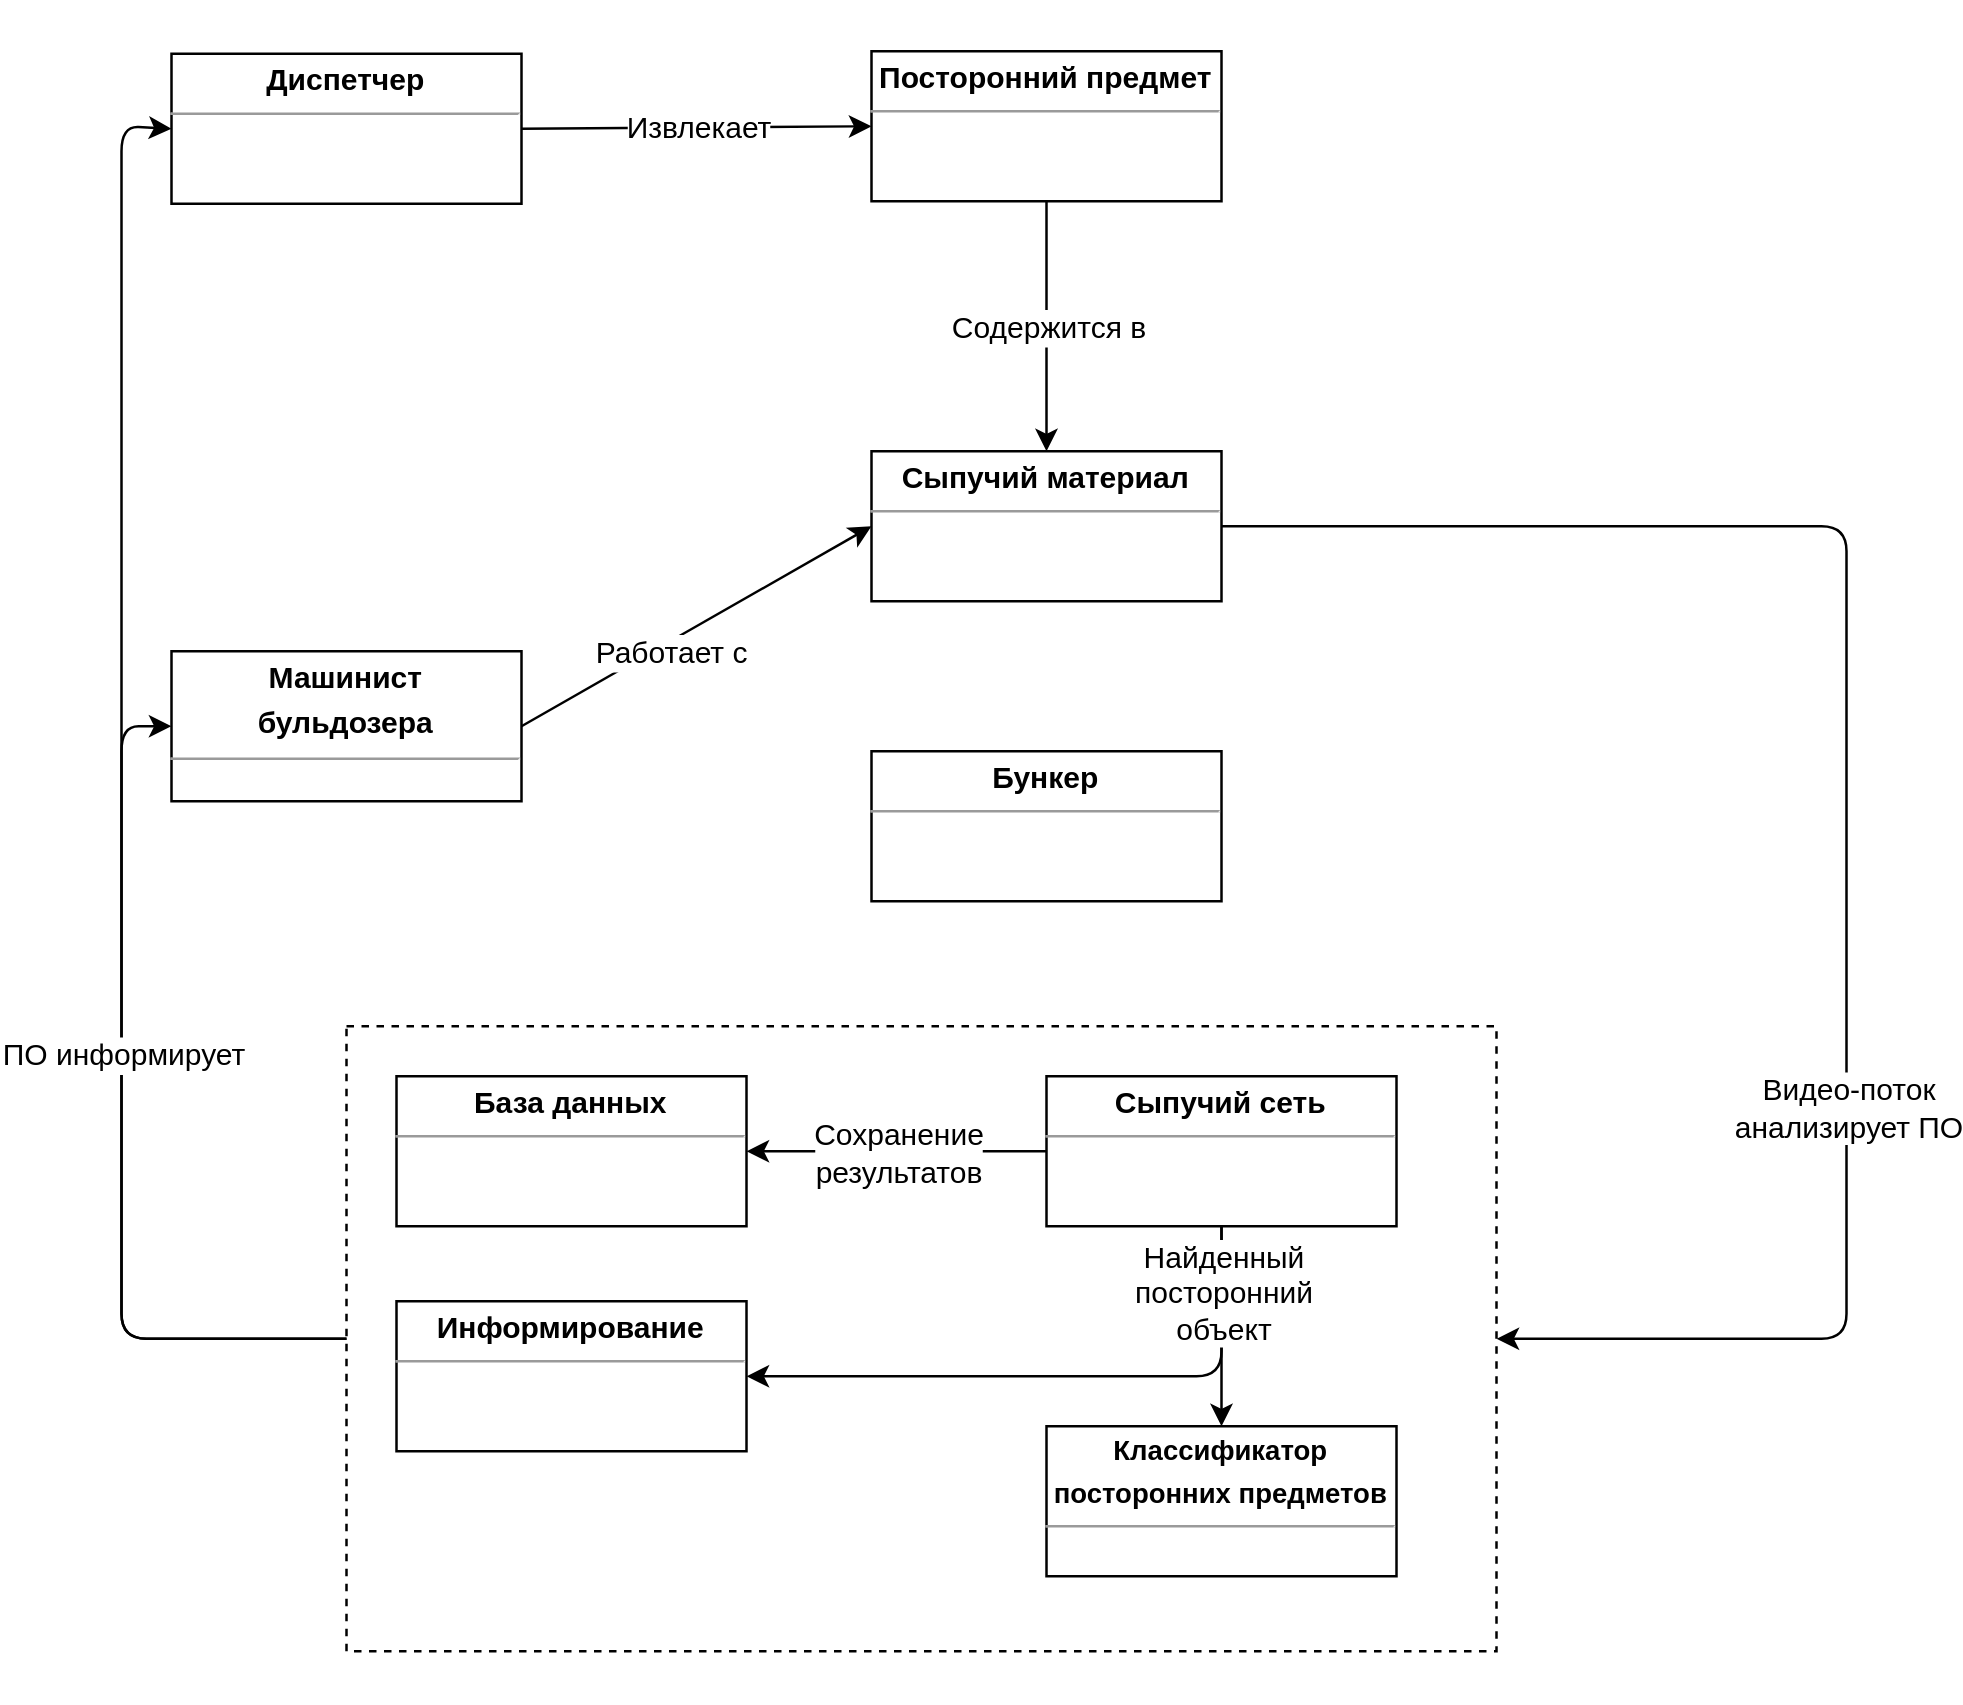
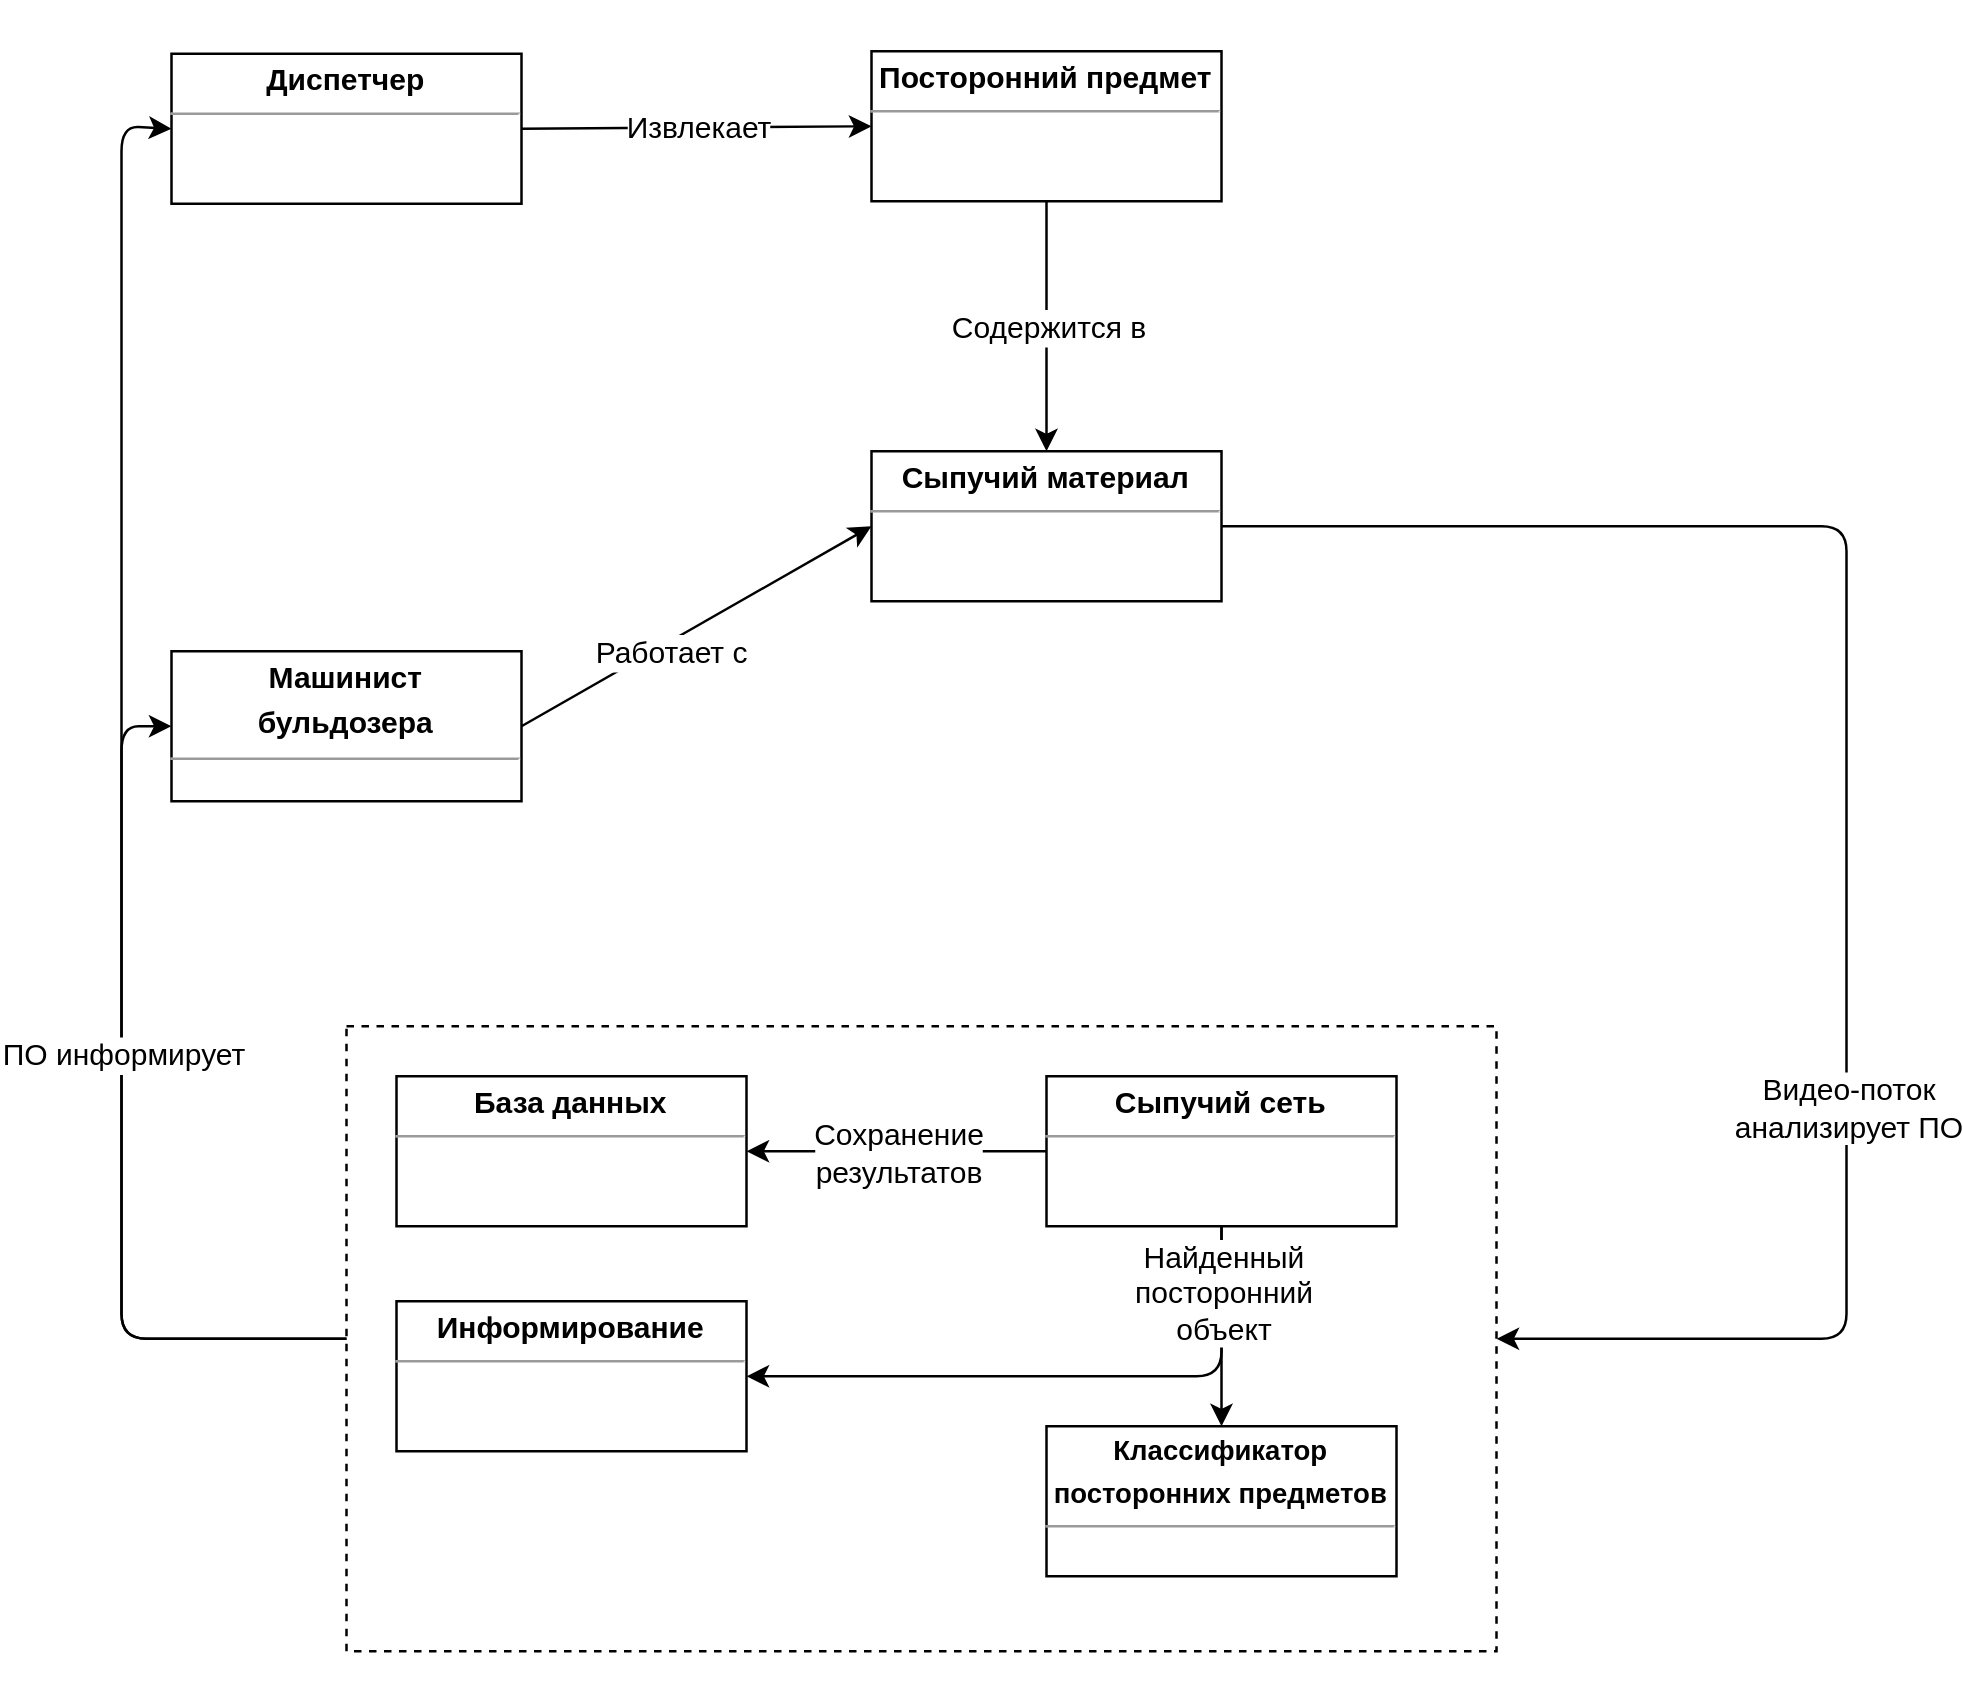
(1046, 826) -> none
